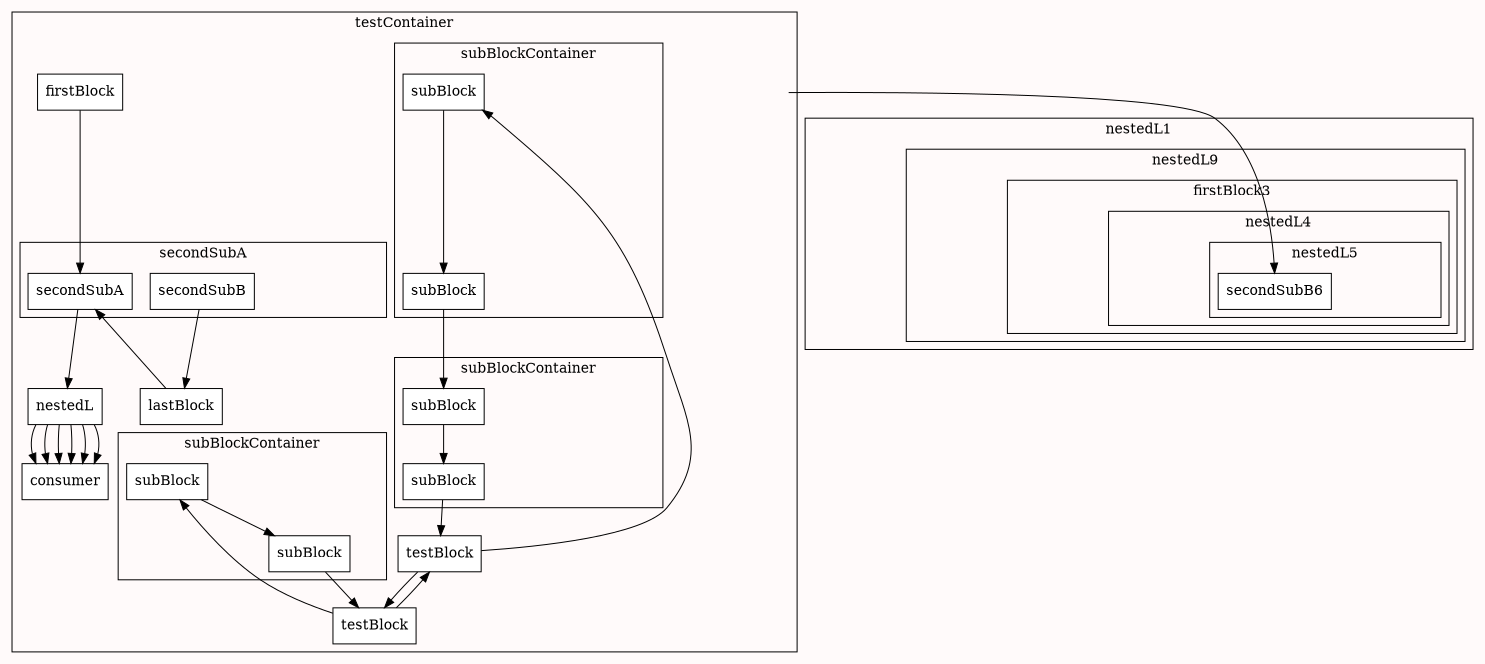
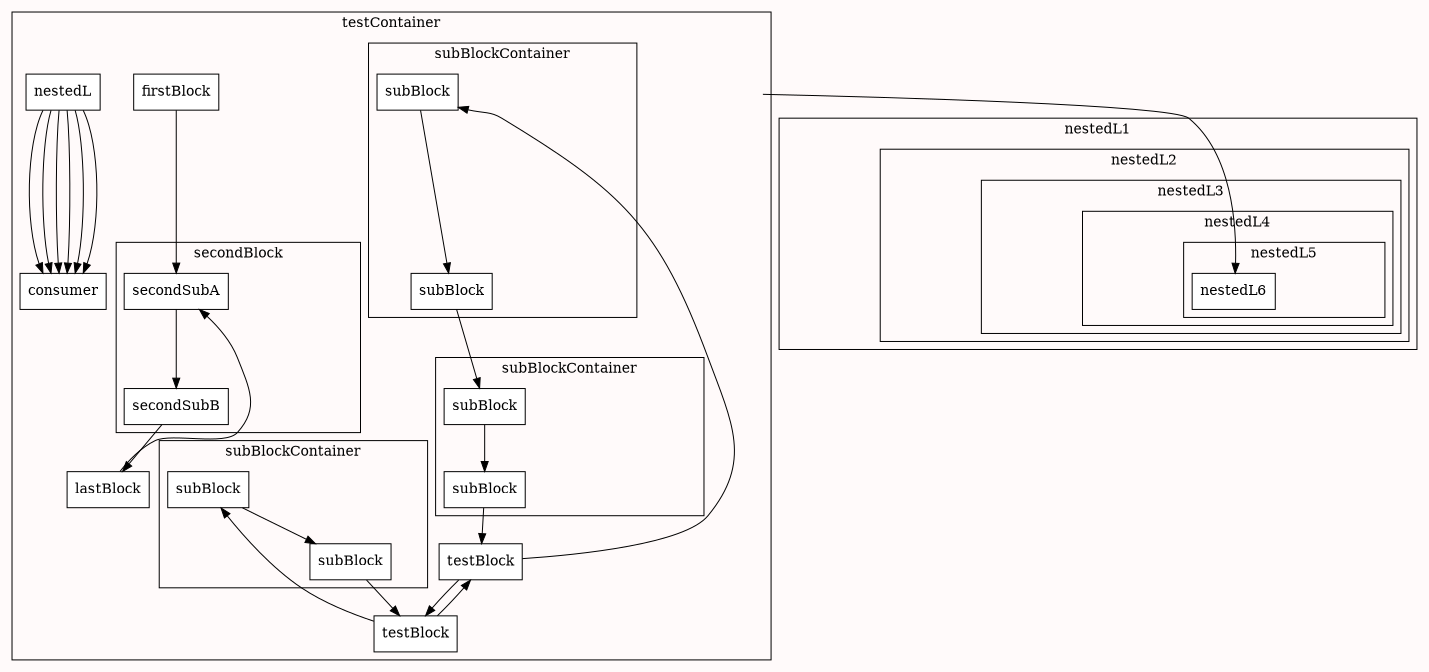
(1186, 161) -> (1145, 161)
(1232, 192) -> (1191, 192)
(203, 254) -> (238, 254)
(1275, 291) -> (1234, 291)
(73, 344) -> (176, 344)
